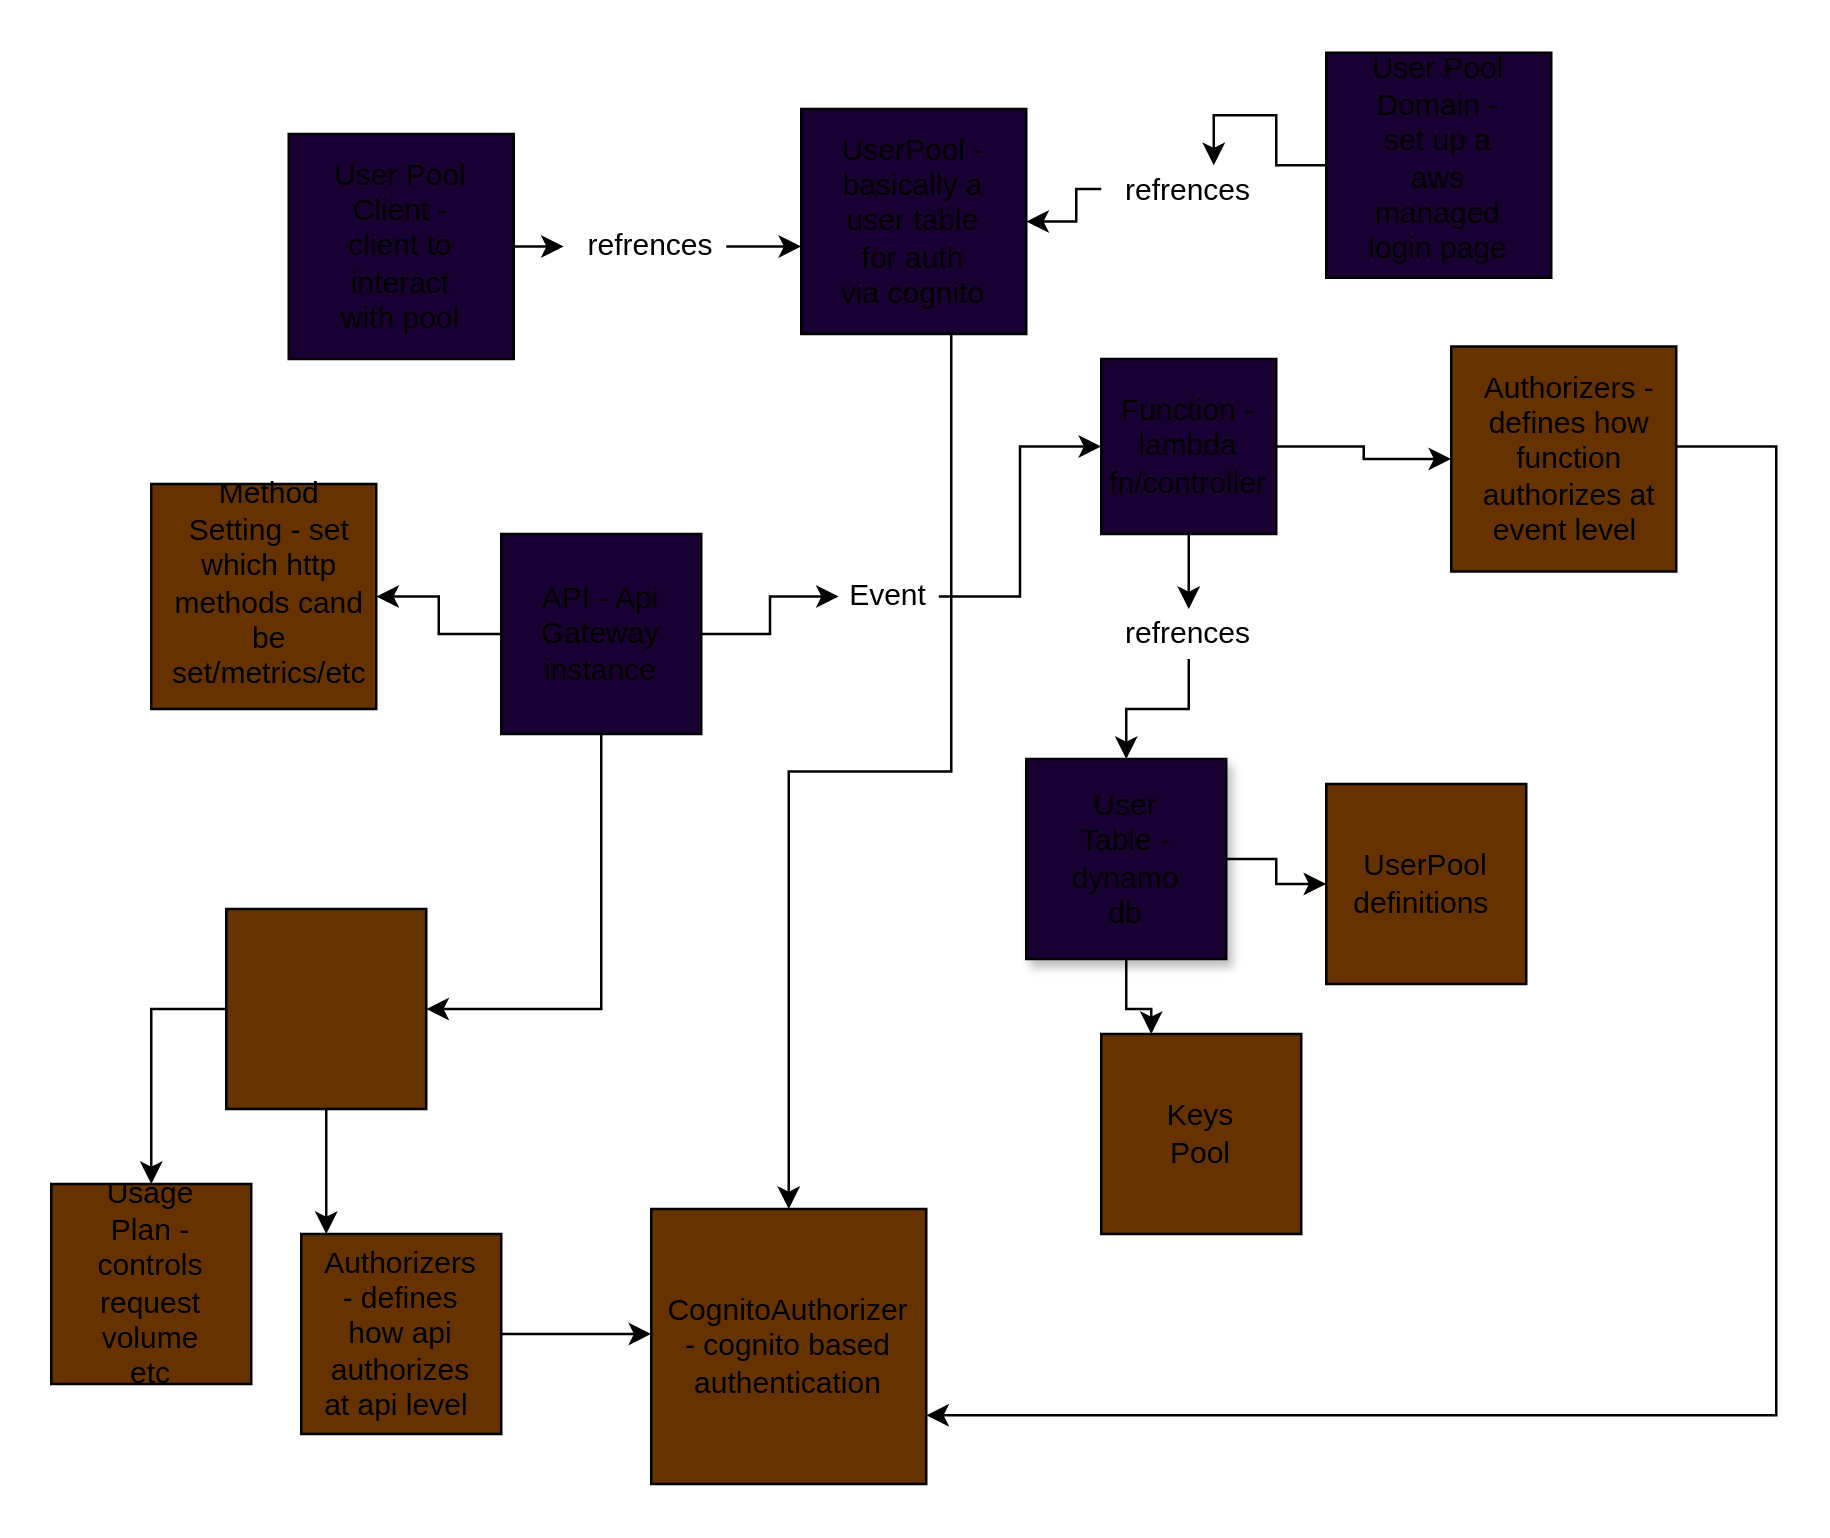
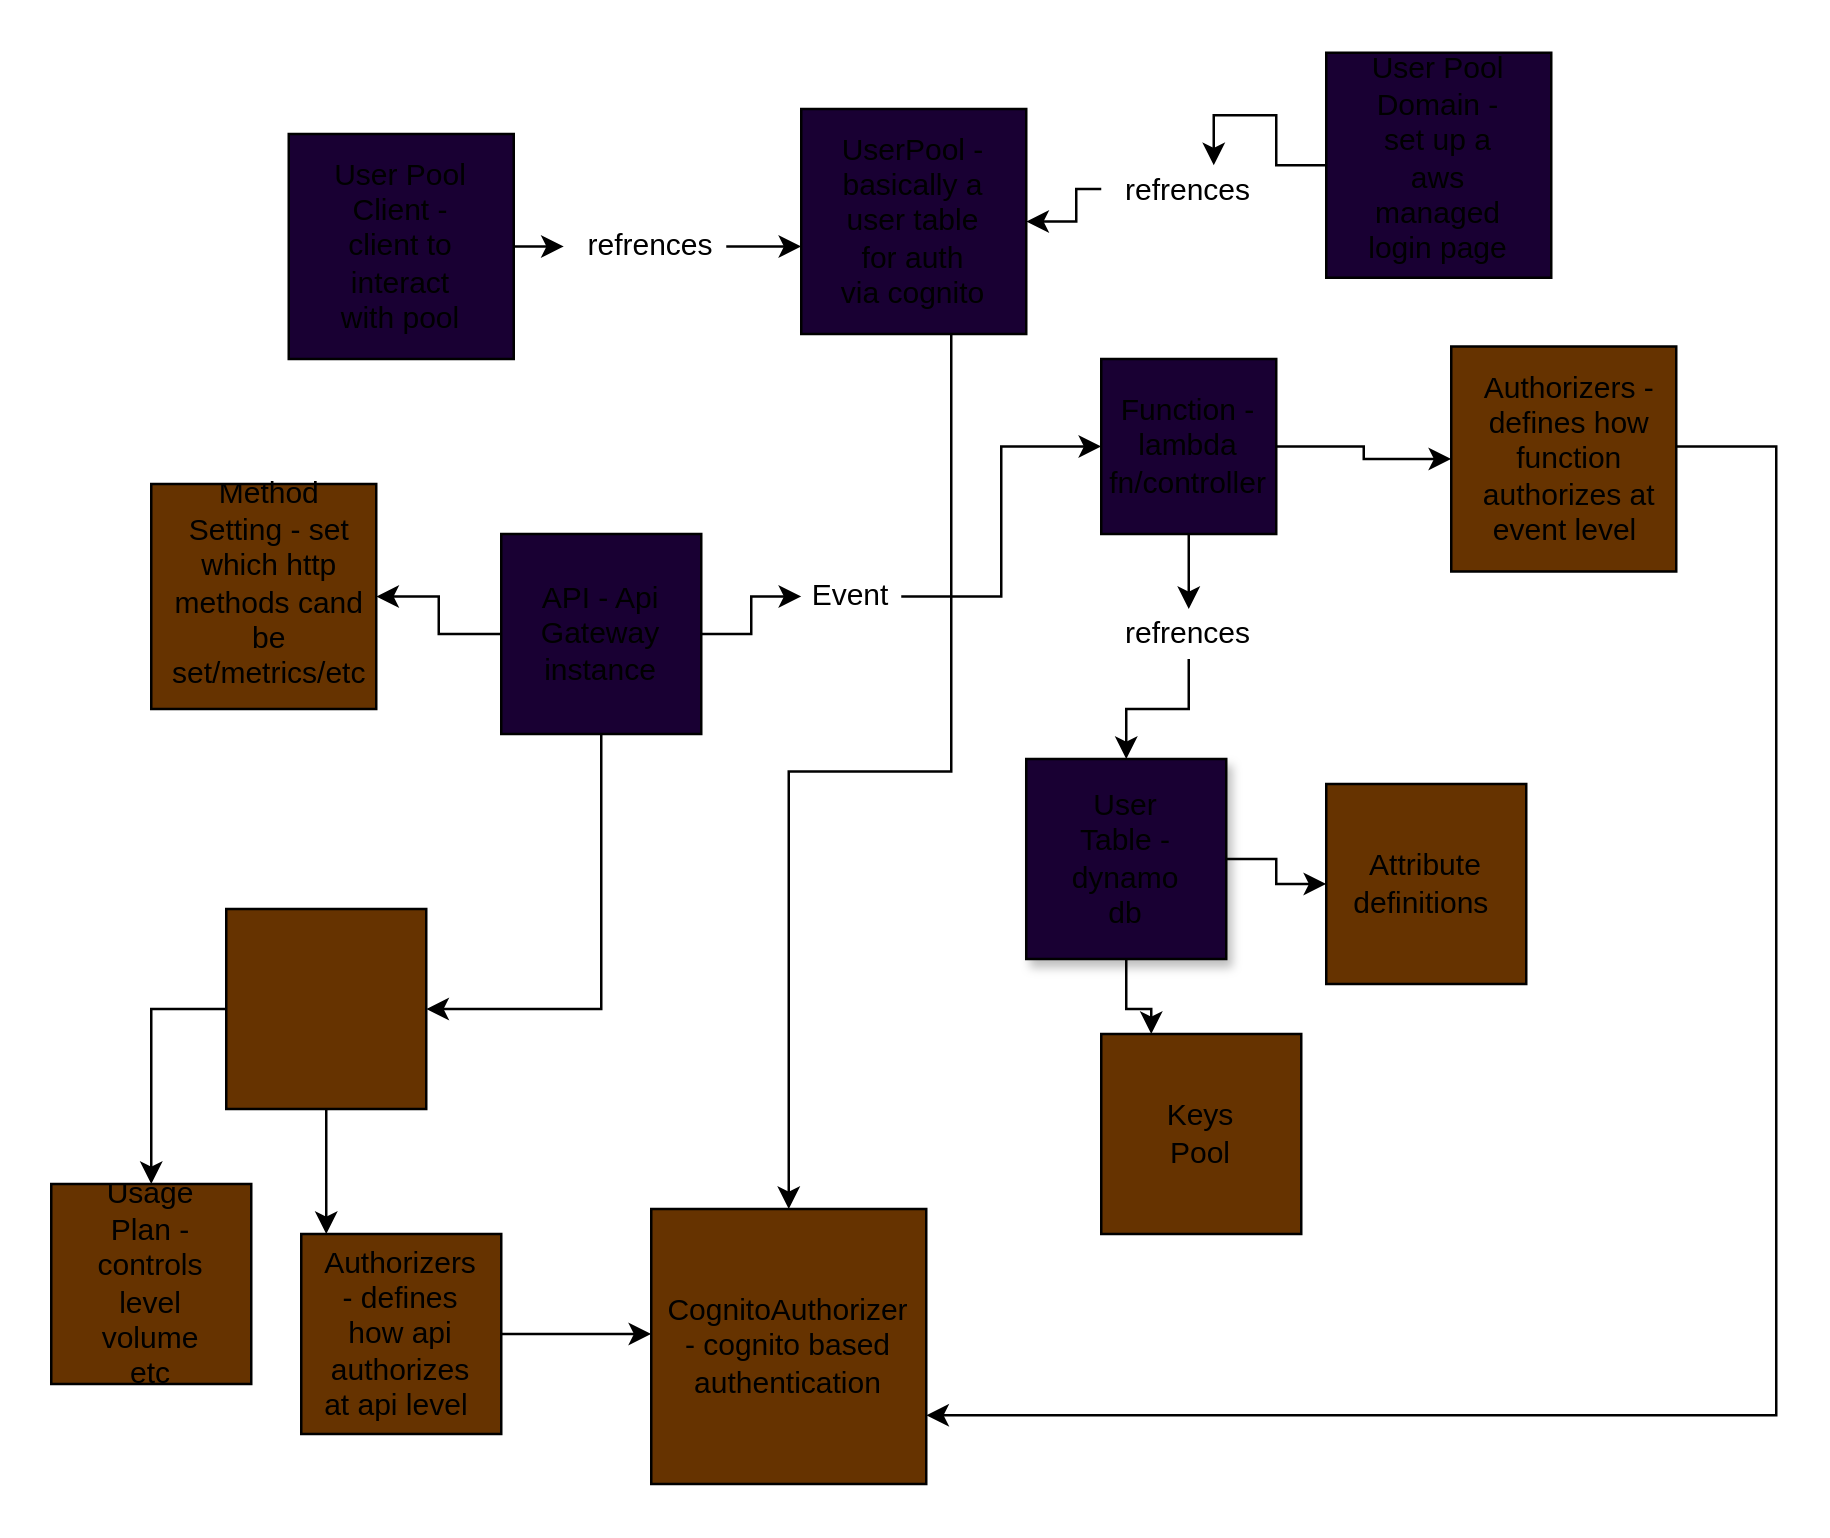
(889, 596) -> (851, 596)
(1426, 884) -> (1426, 884)
(151, 1284) -> (151, 1284)
